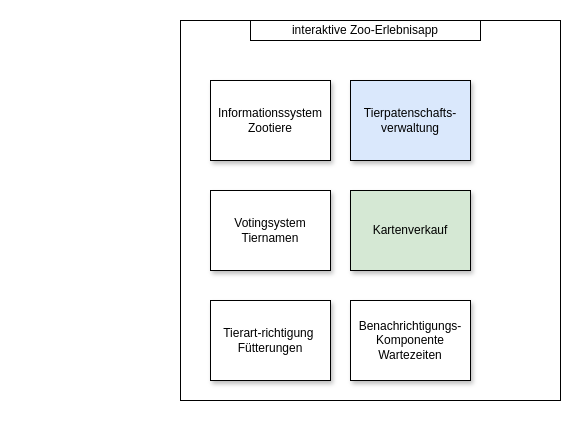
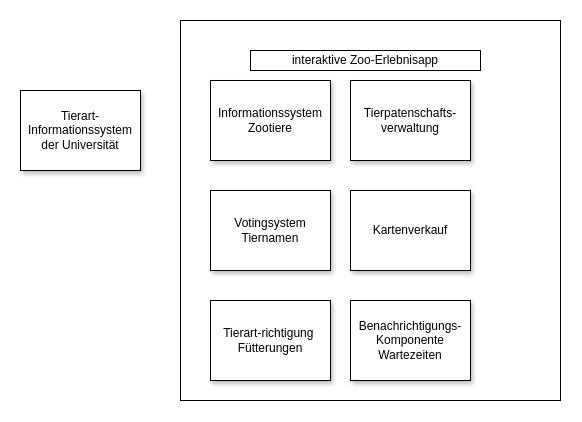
(366, 31) -> (366, 61)
(411, 121) -> (411, 121)
none -> (81, 131)
(411, 231) -> (411, 231)
